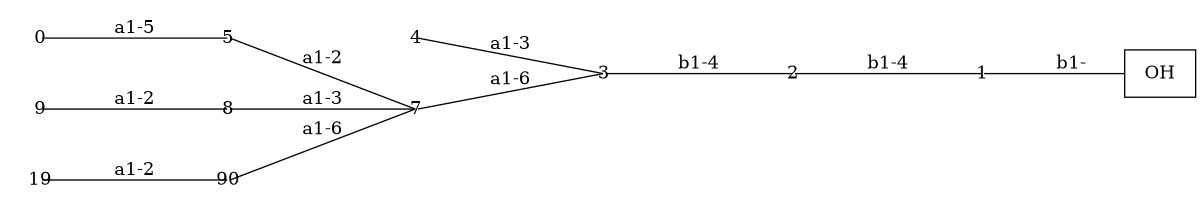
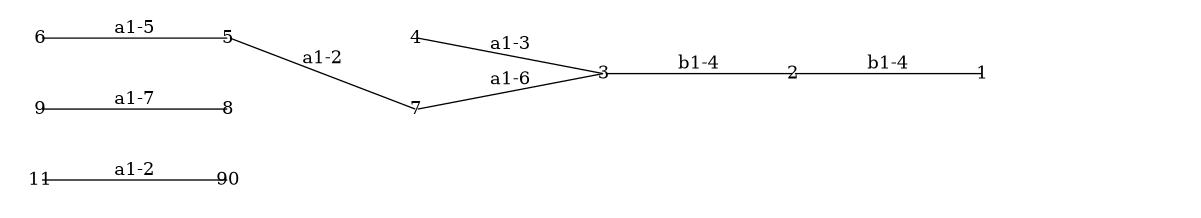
(41, 38) -> (41, 38)
(1160, 74) -> none
(135, 99) -> (135, 99)
(323, 109) -> none
(323, 145) -> none
(41, 180) -> (41, 180)
